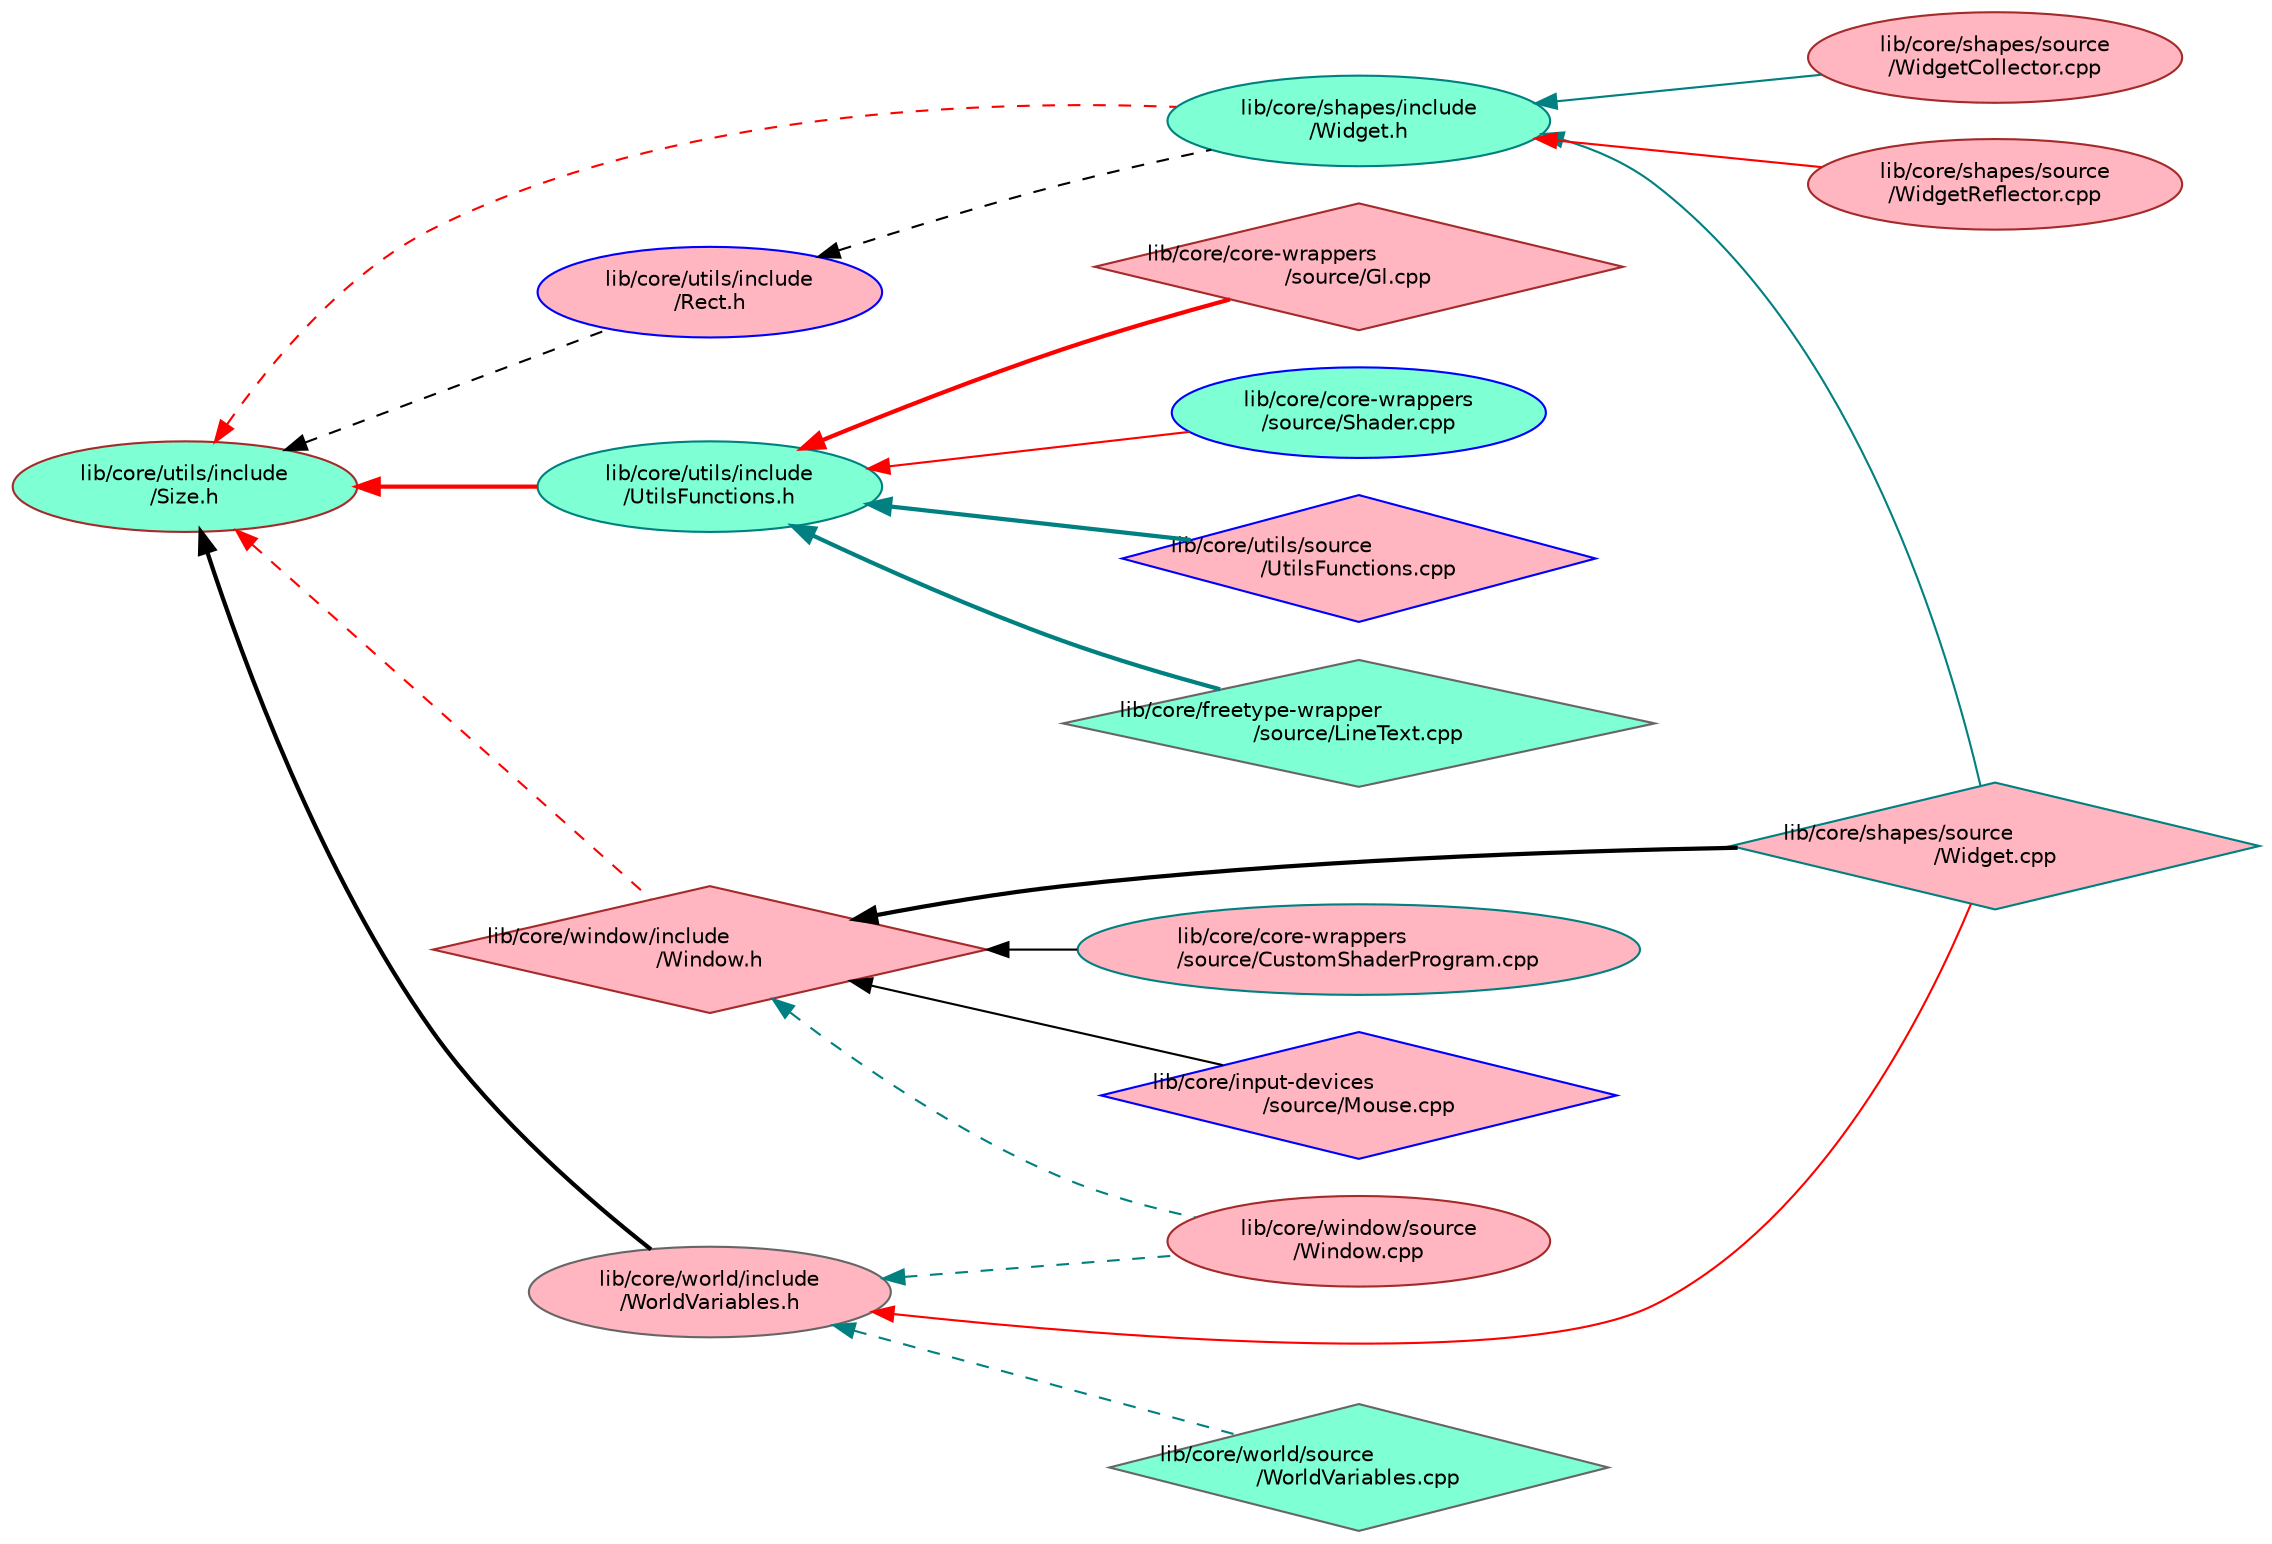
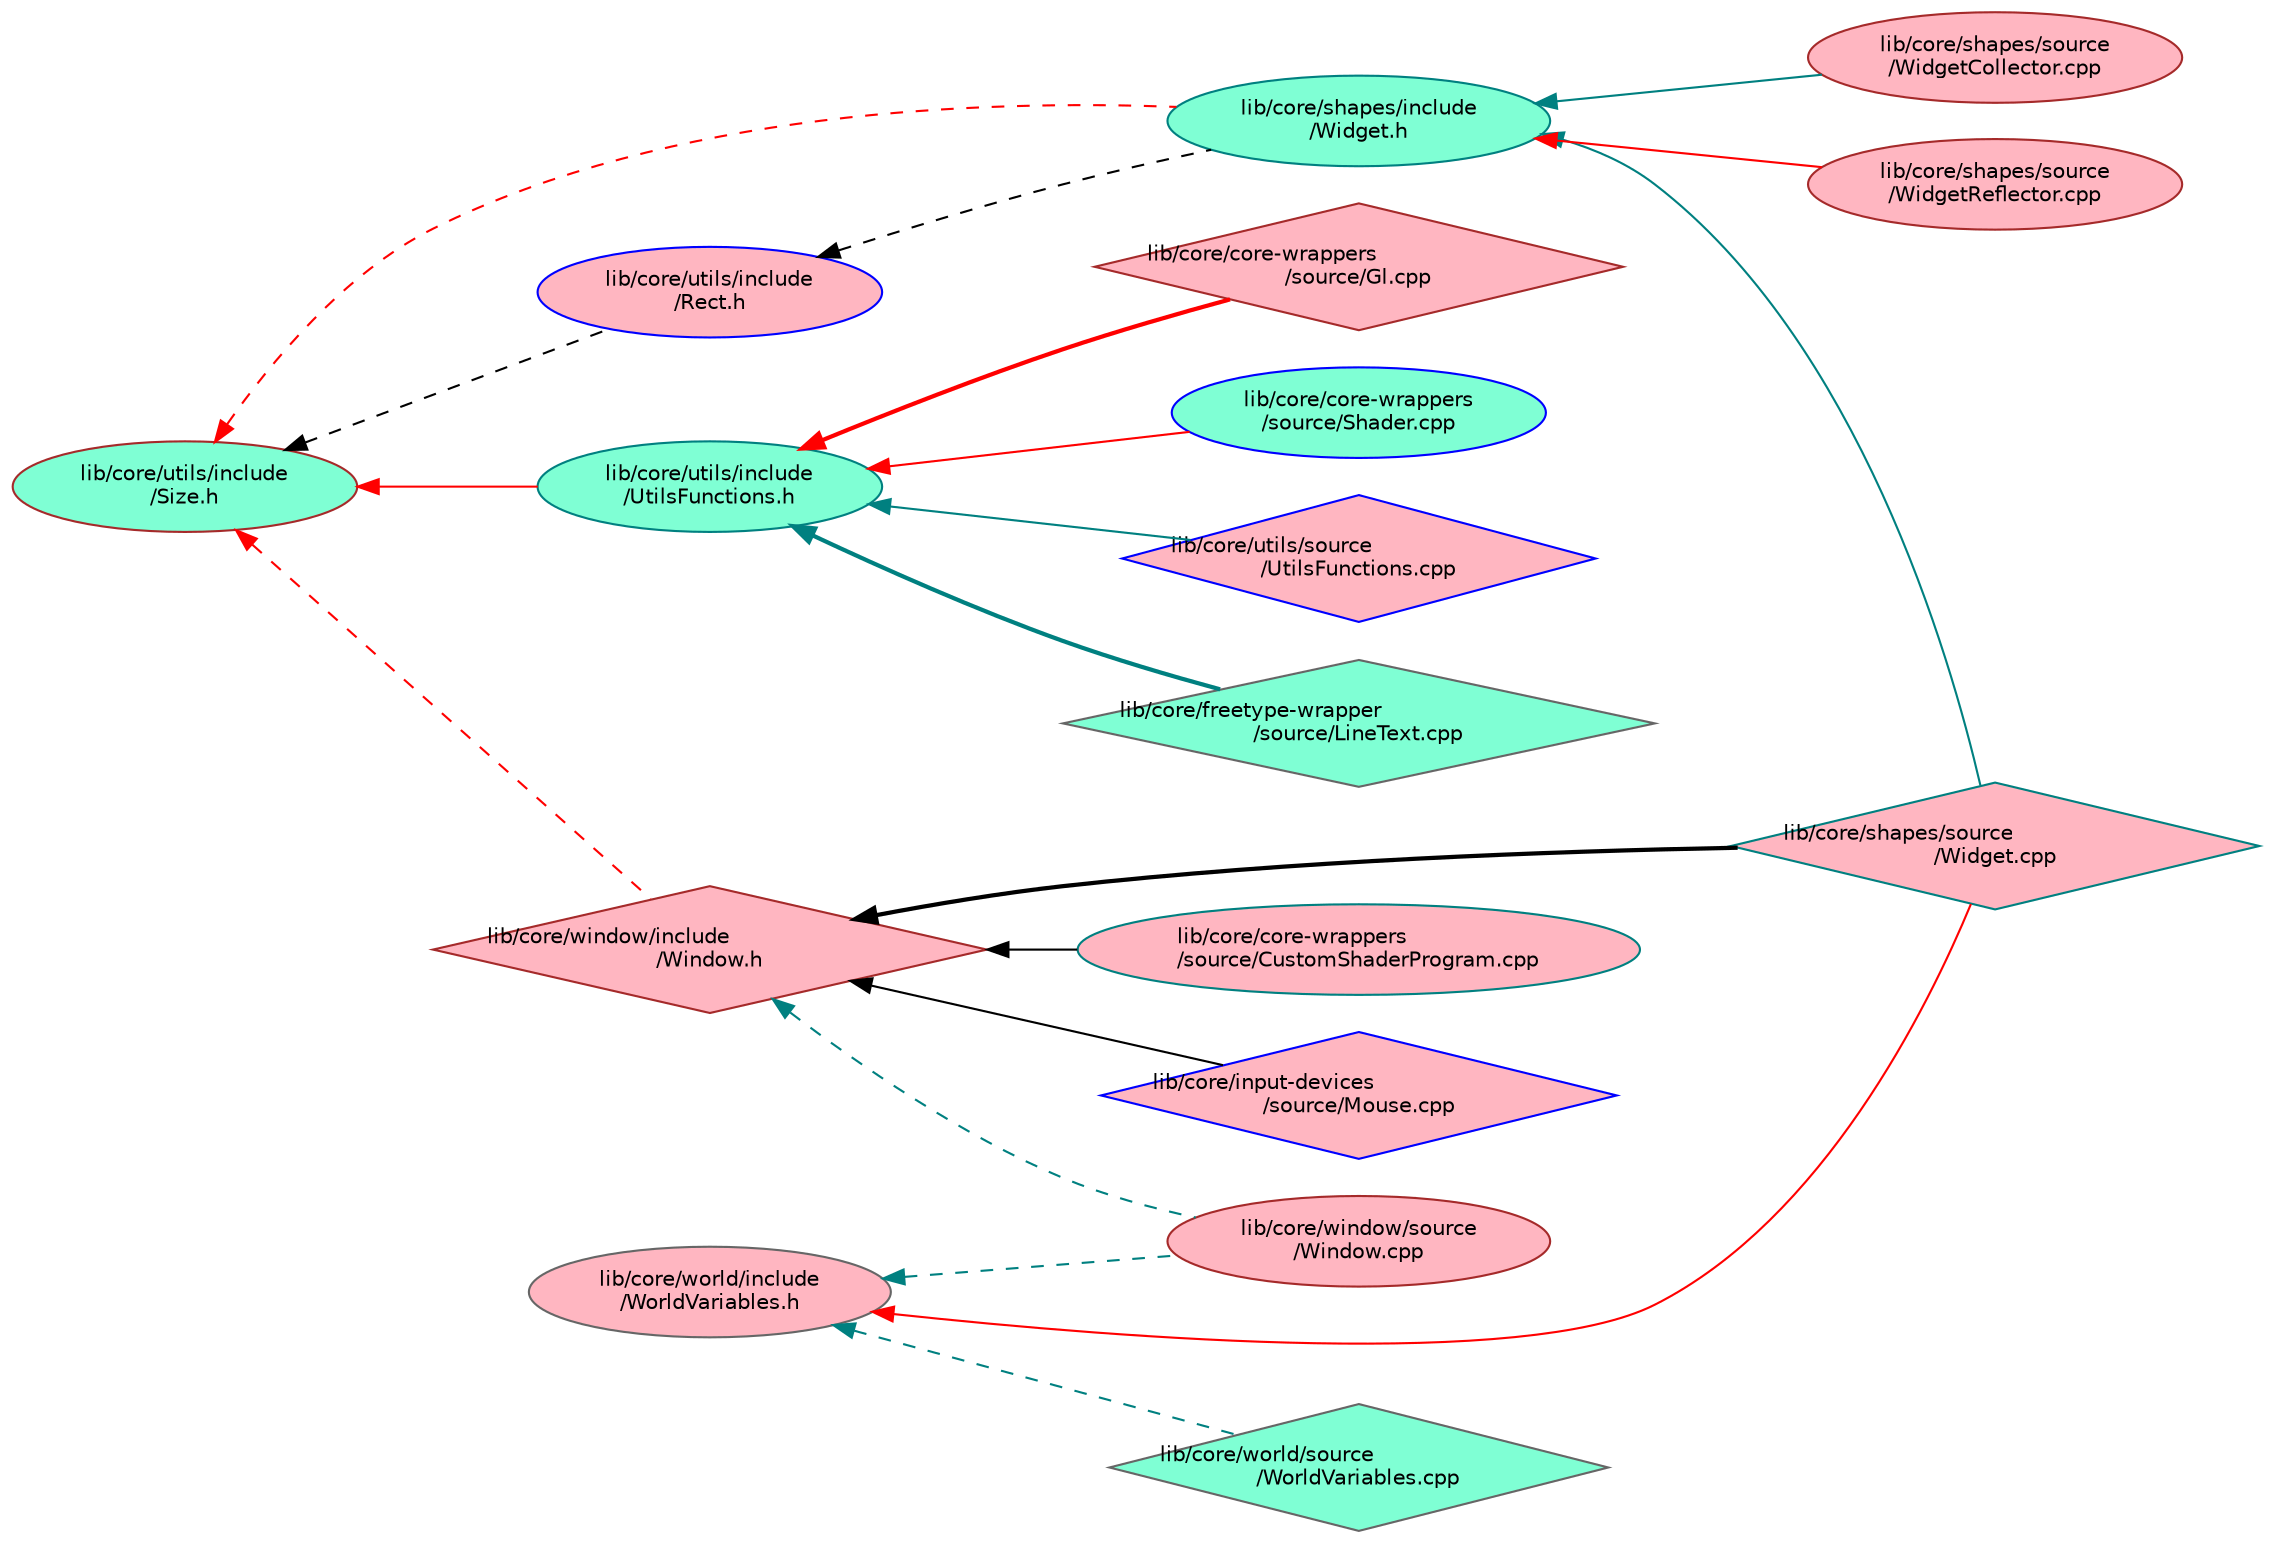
(458, 487) -> (458, 487)
(1041, 523) -> (1041, 523)
(374, 937) -> none
